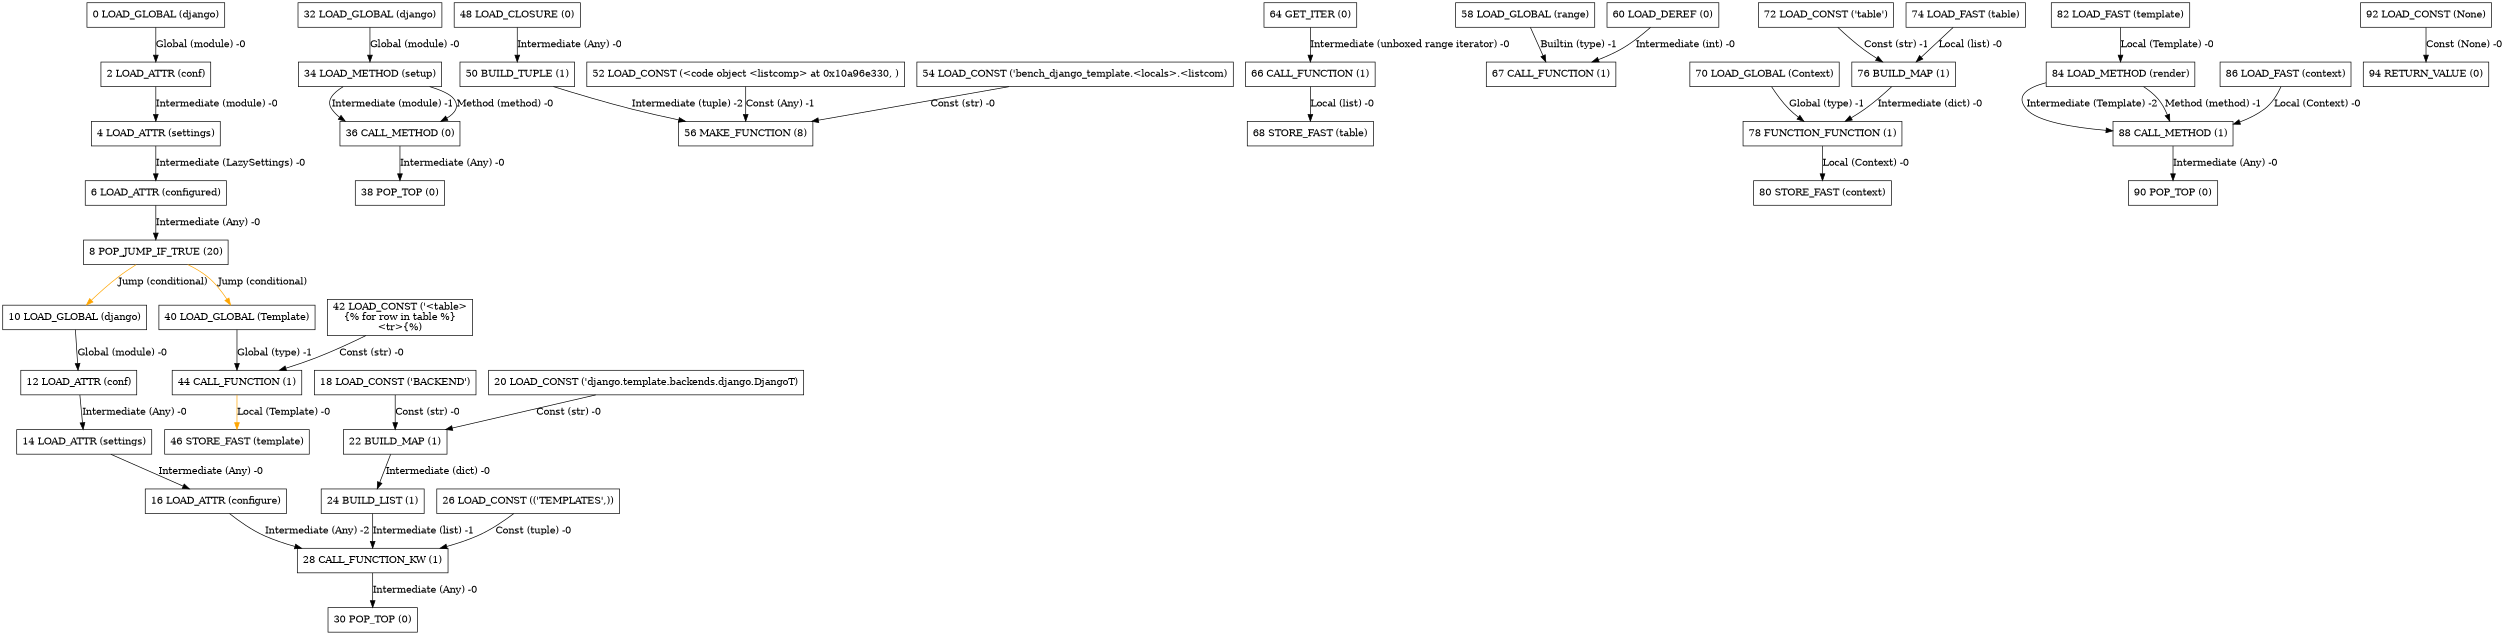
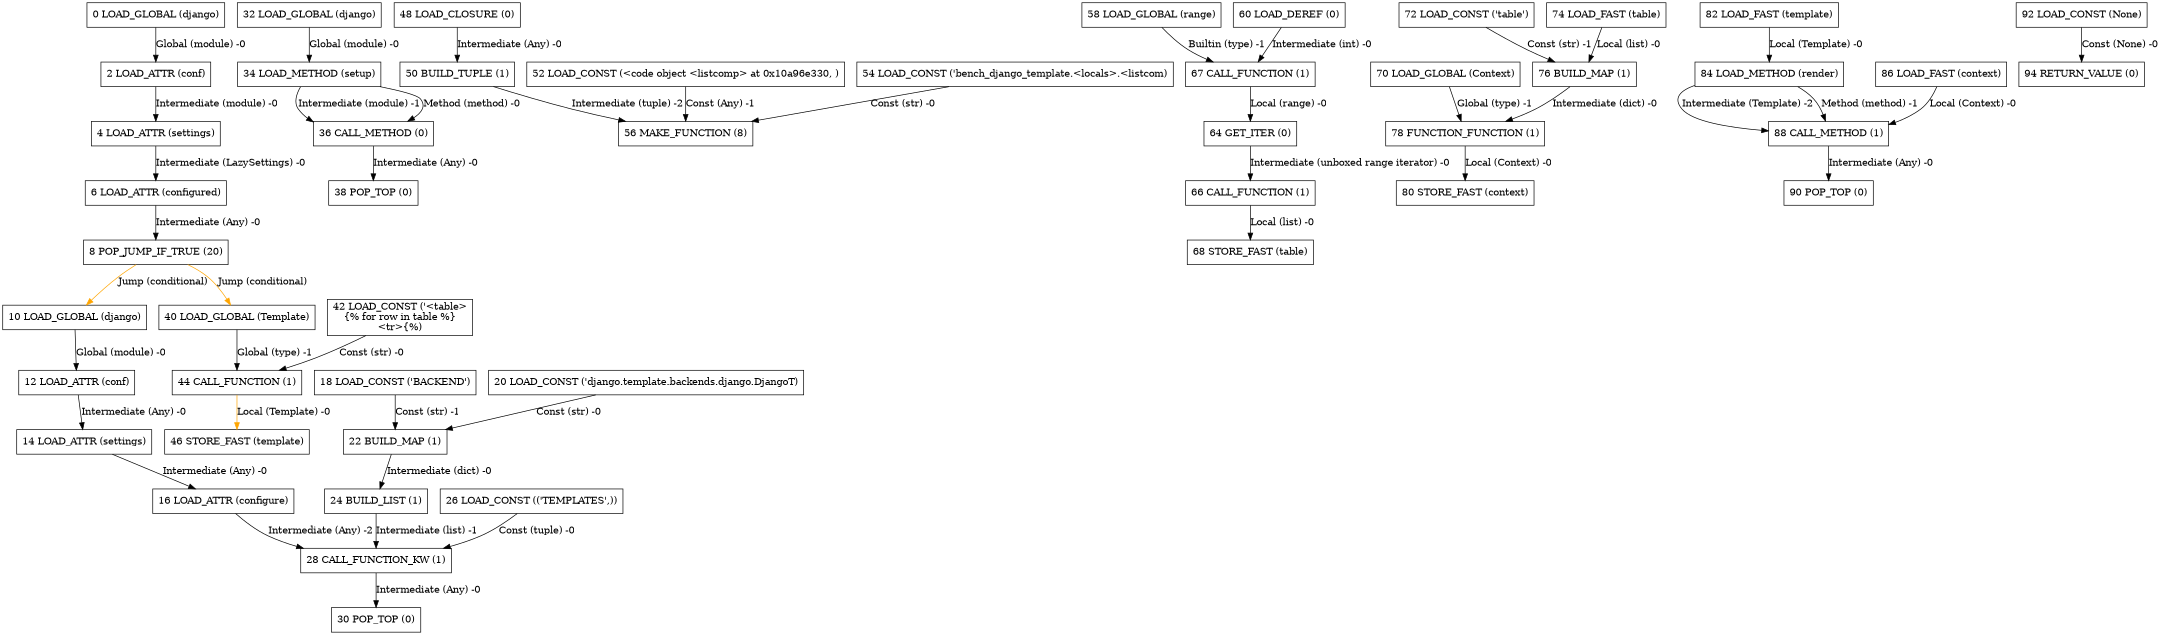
none -> (1250, 101)
(428, 412) -> (428, 412)
